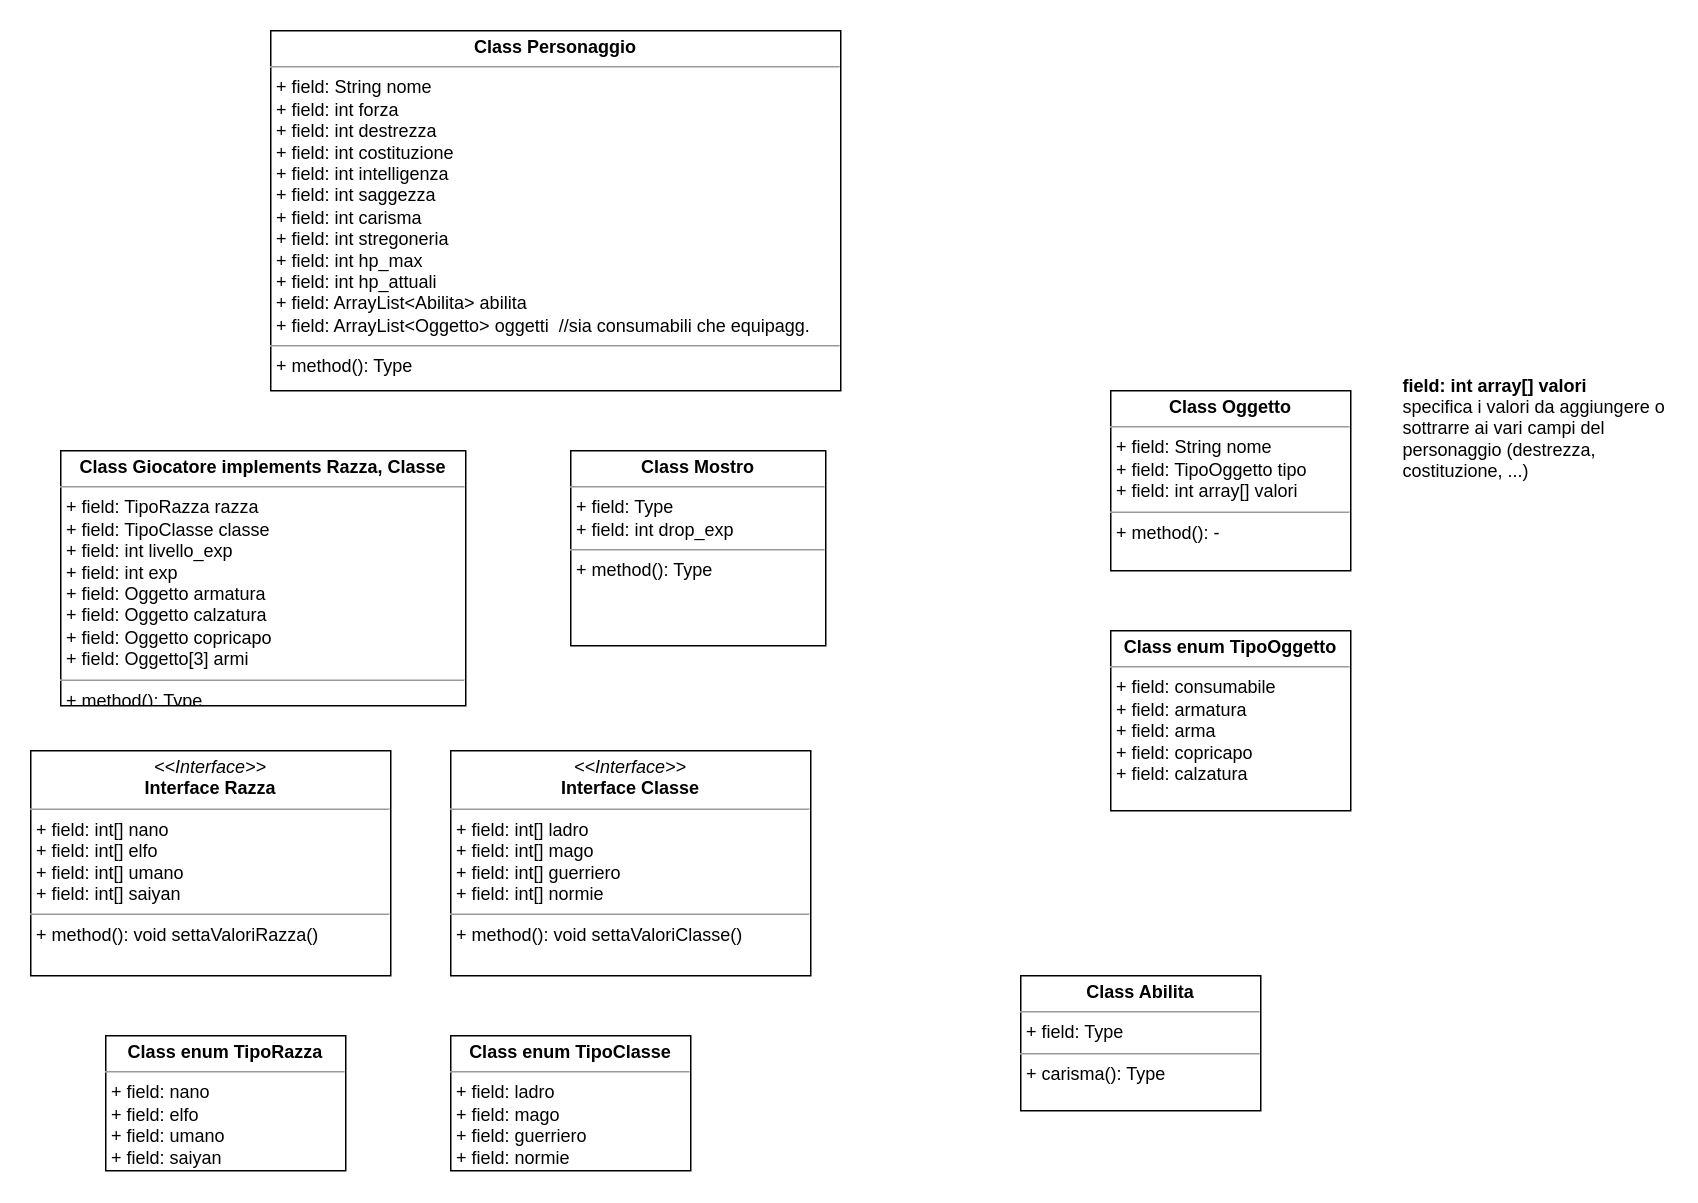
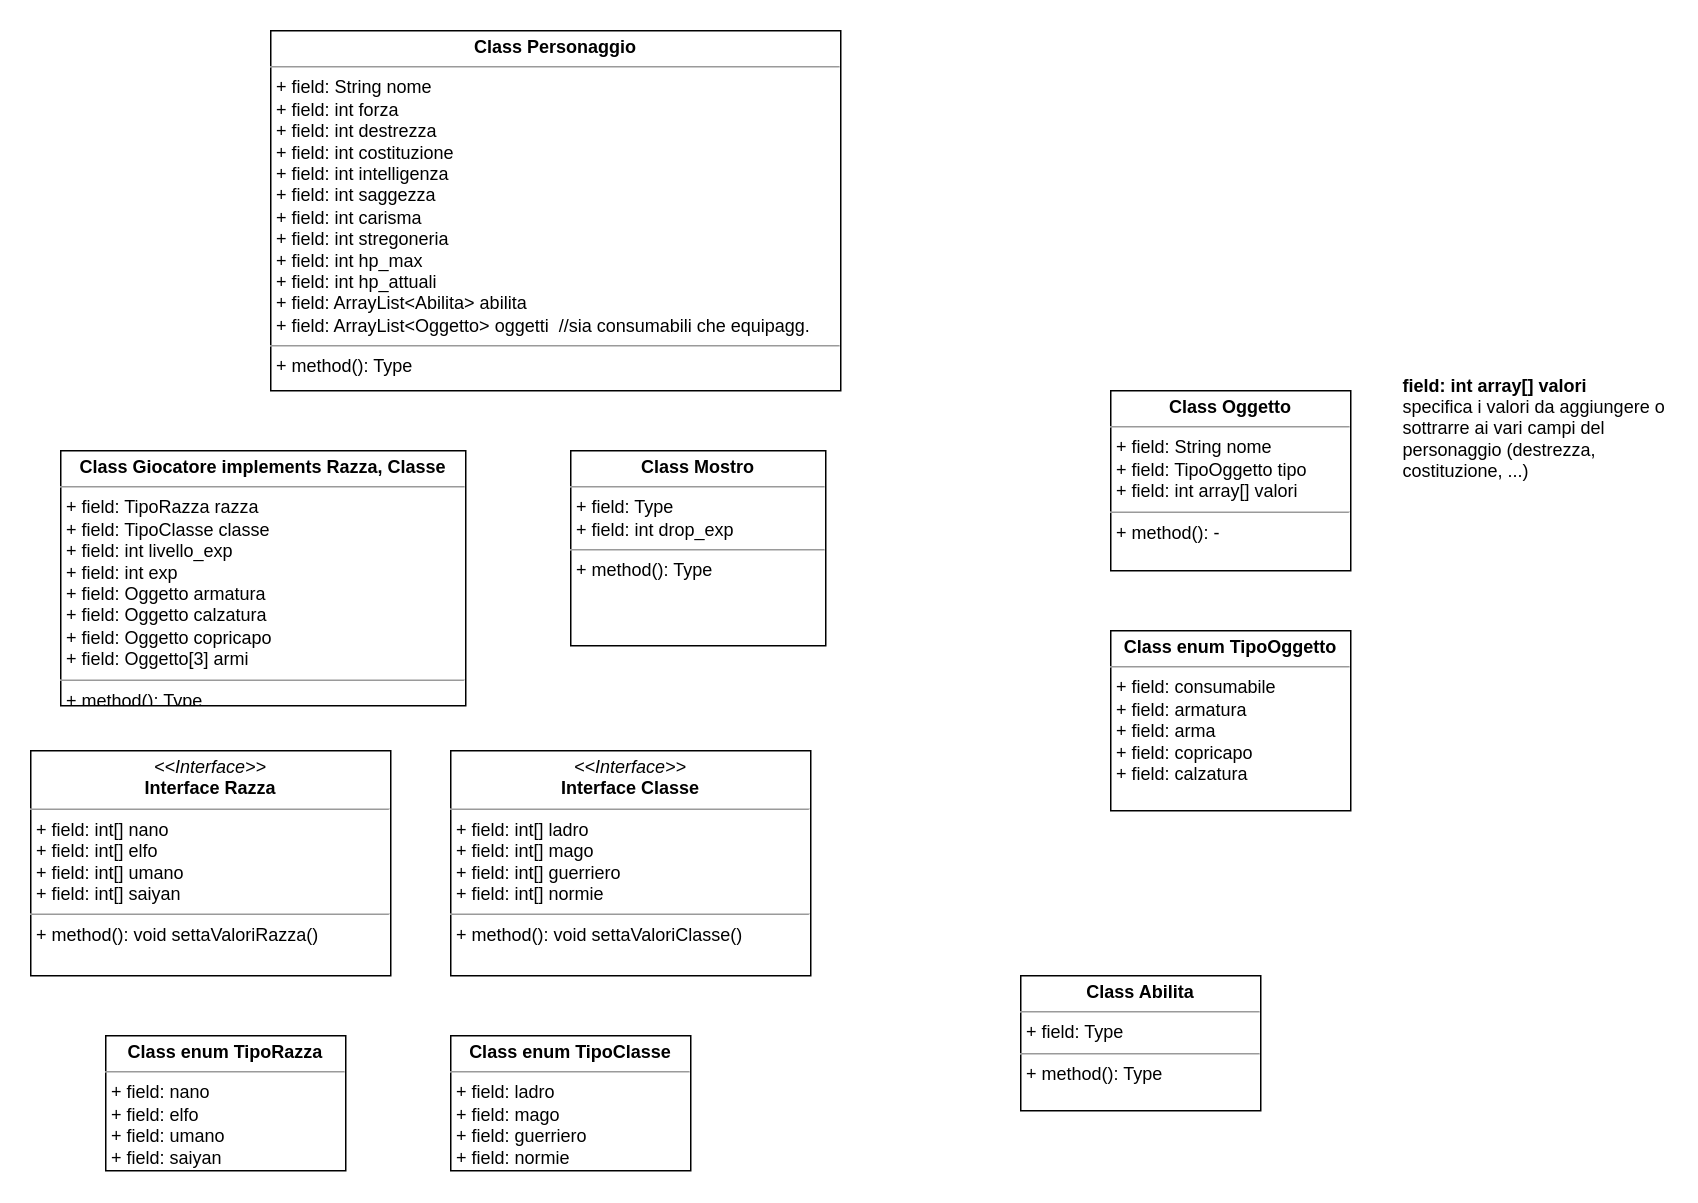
(1097, 1008) -> (1094, 1008)
